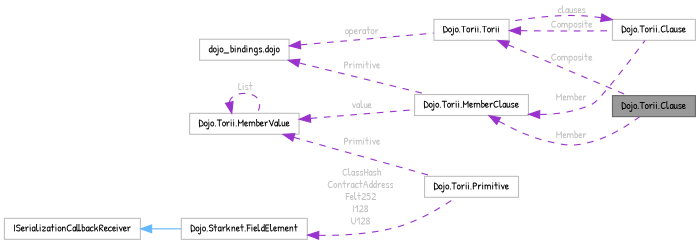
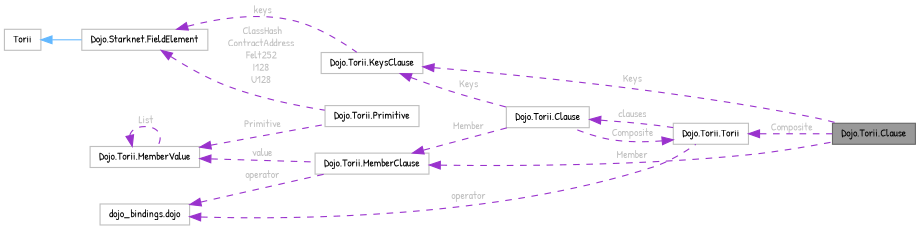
none -> (372, 63)
(361, 66) -> (261, 175)
(72, 229) -> (23, 40)
